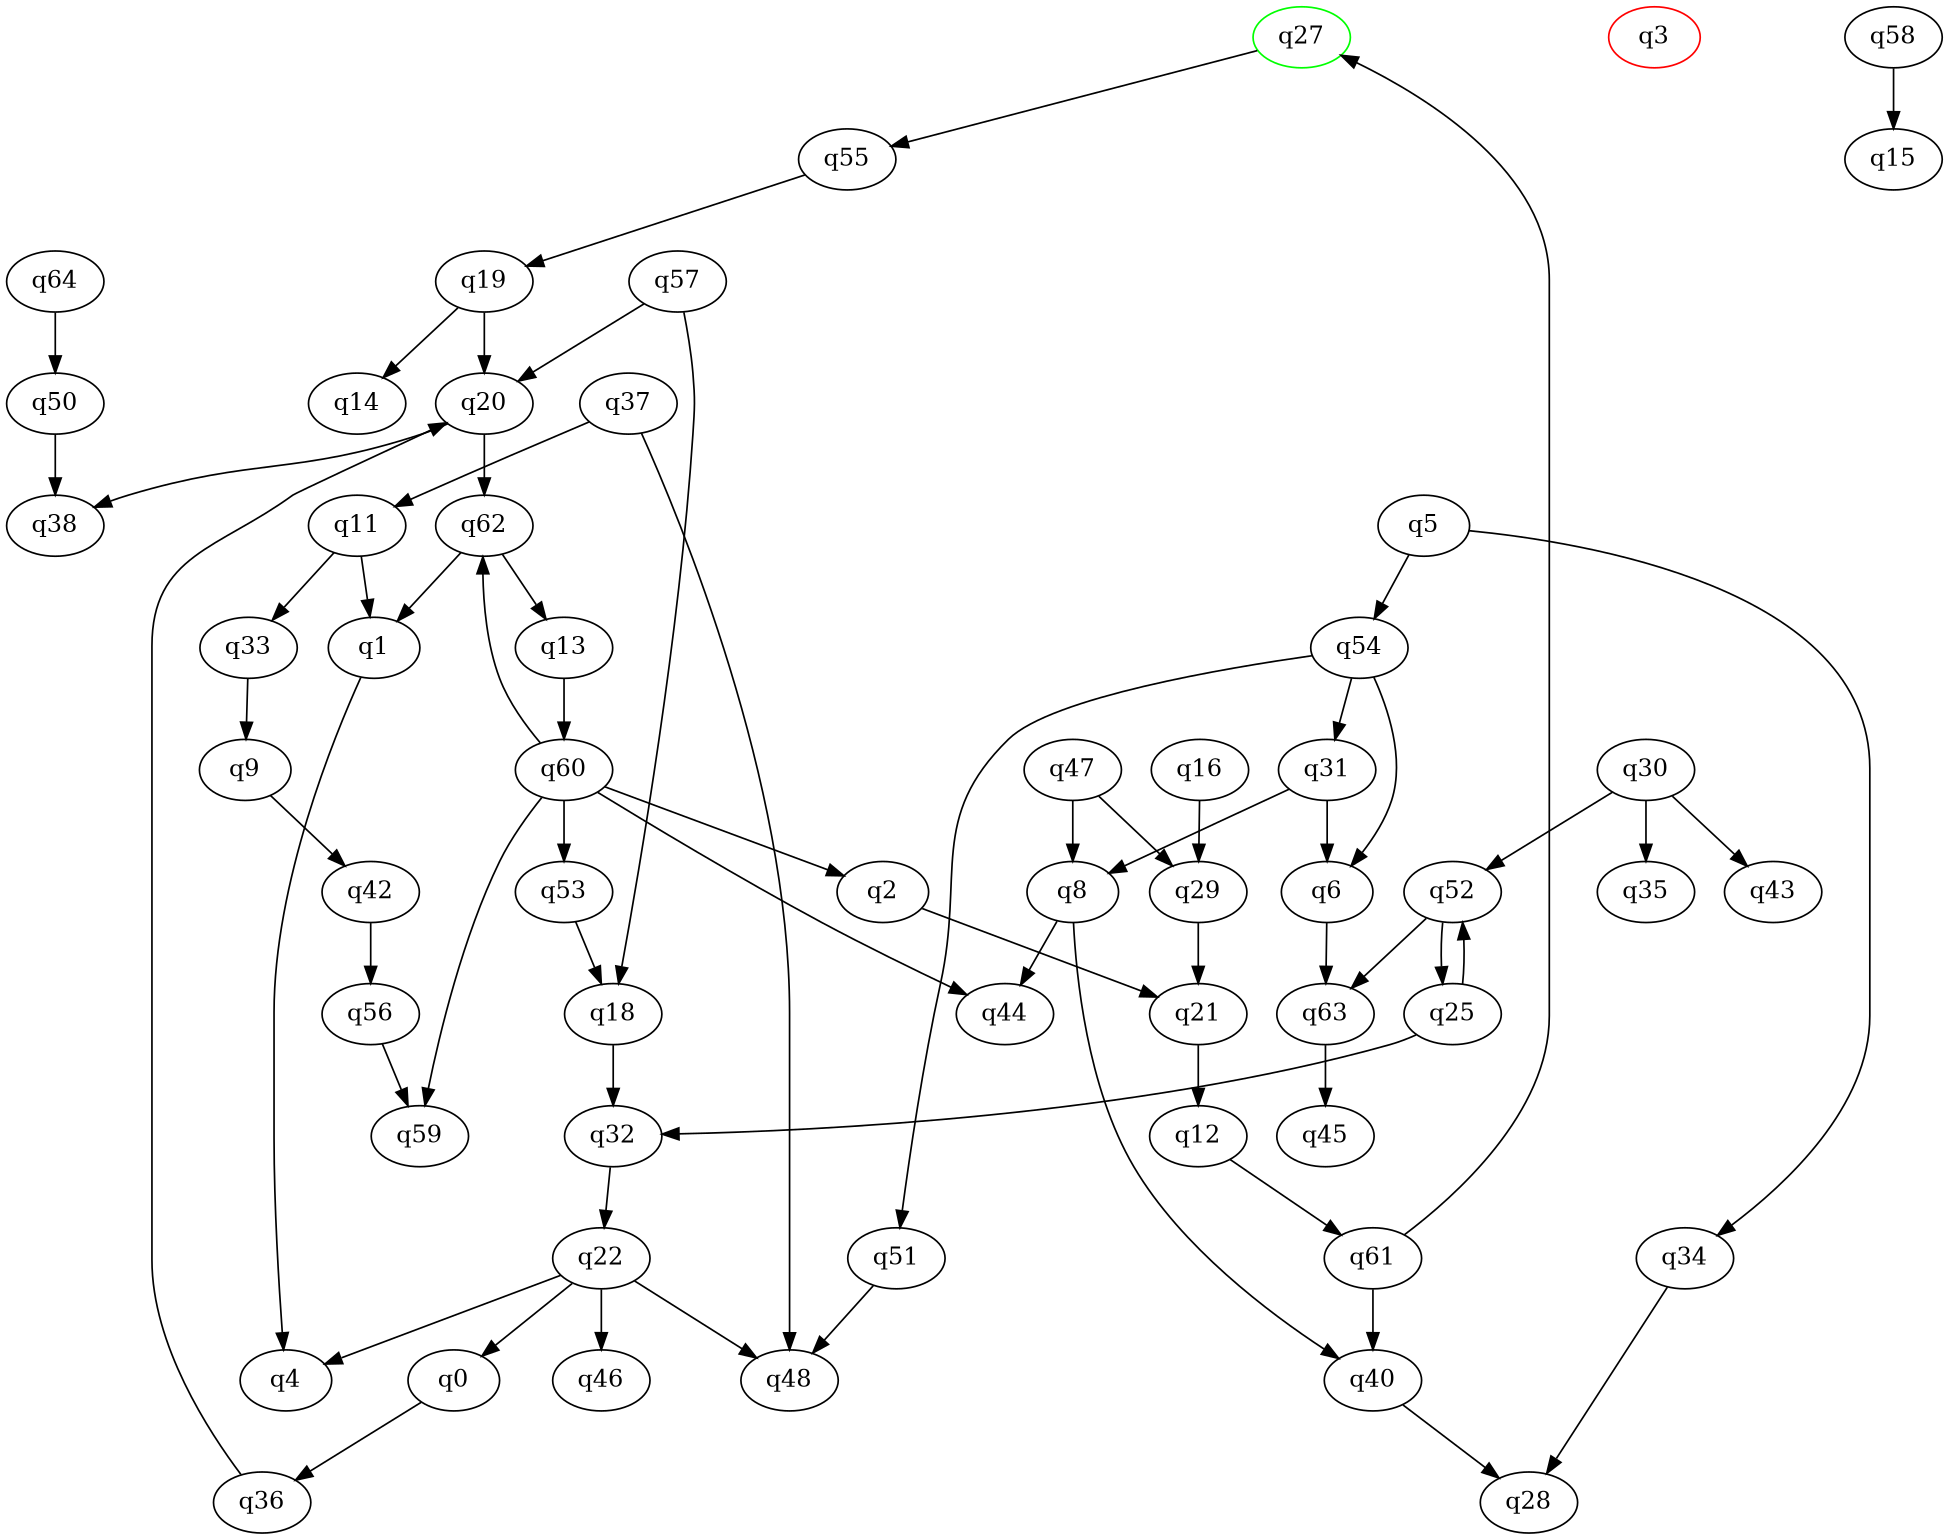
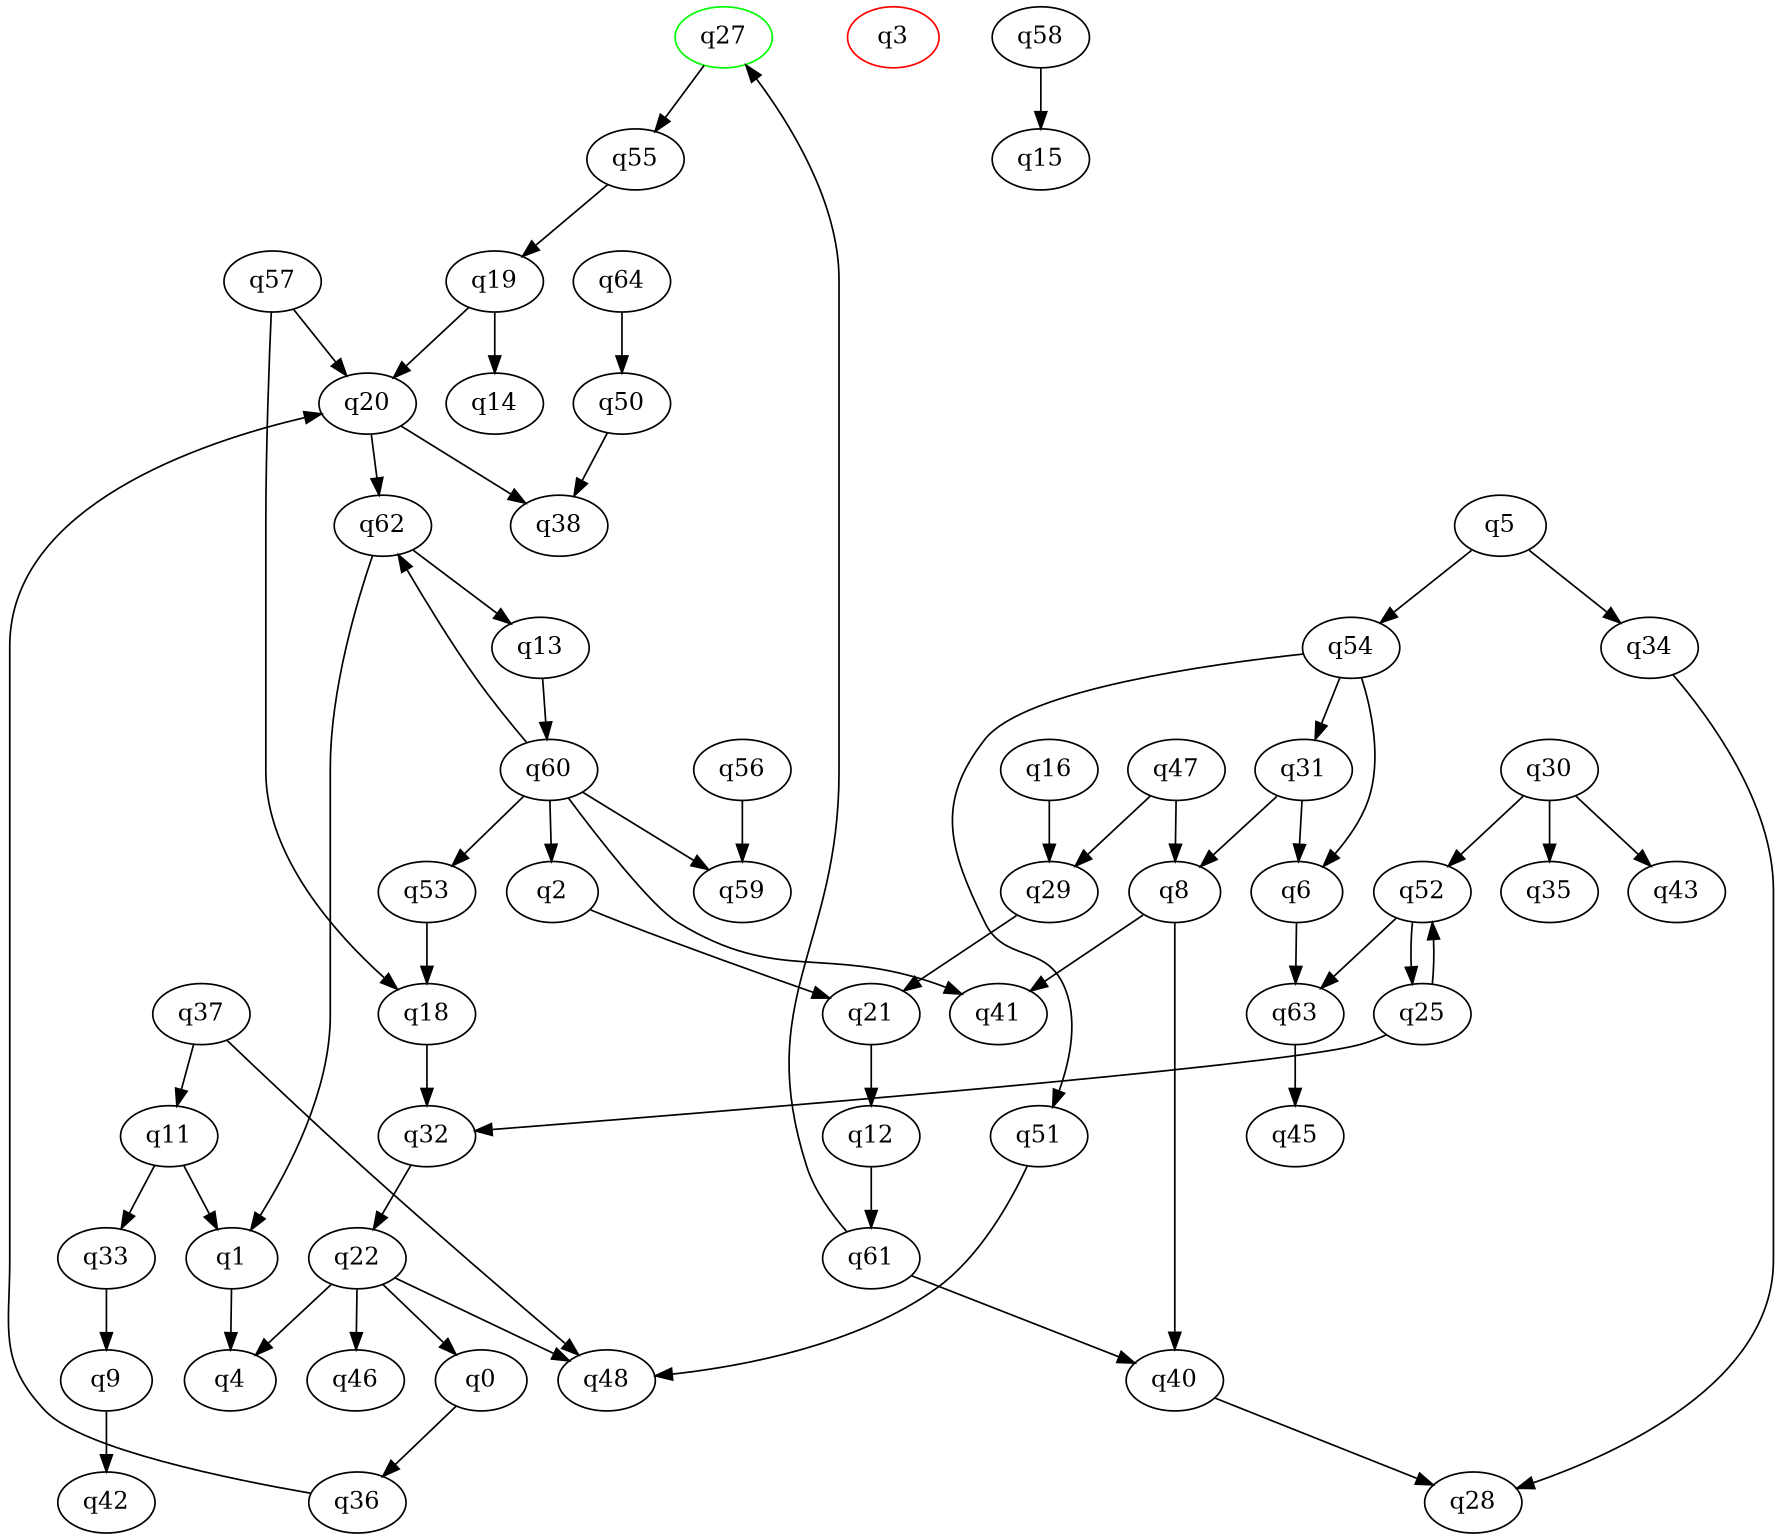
(371, 945) -> none
(1005, 1014) -> (998, 1014)
